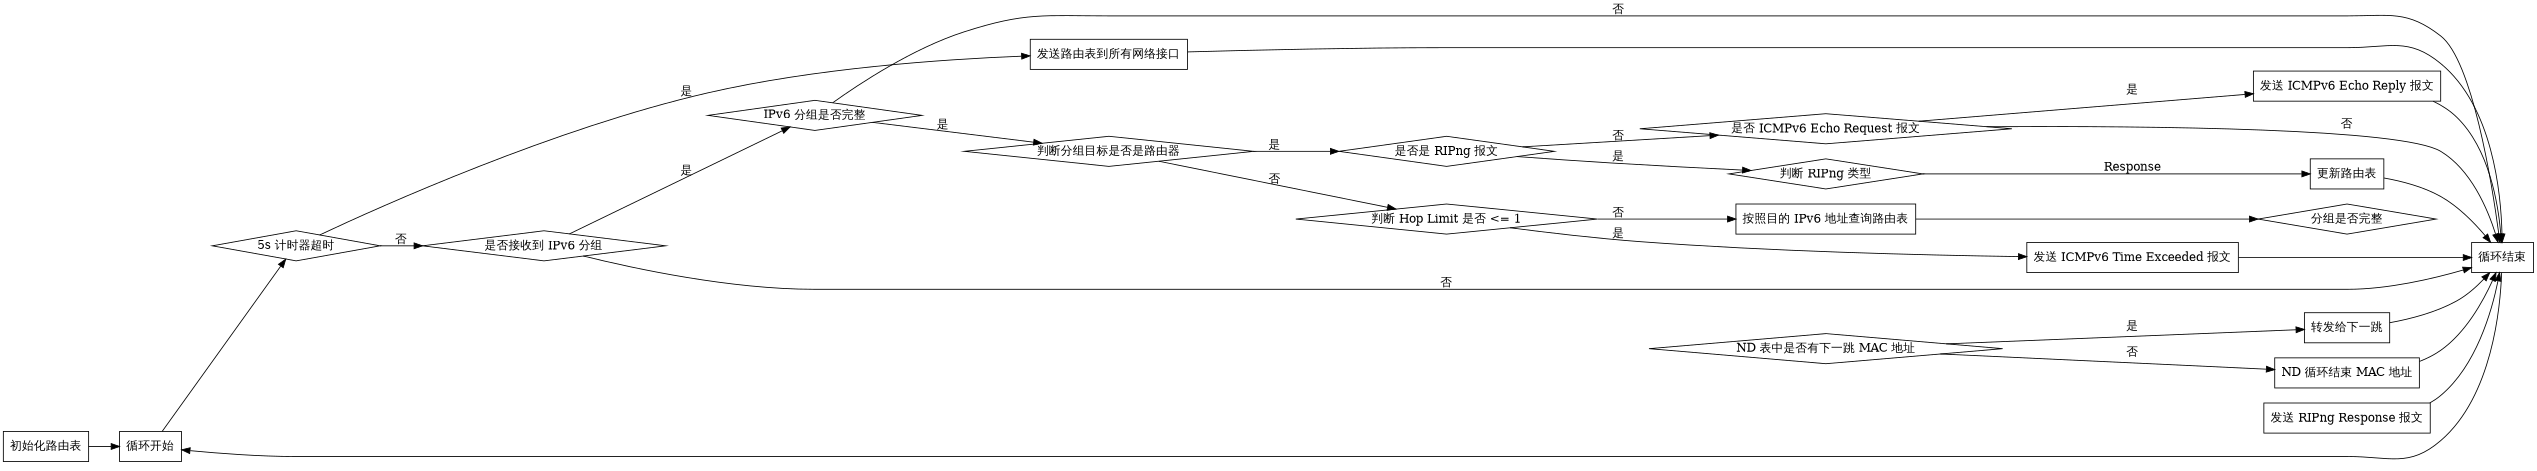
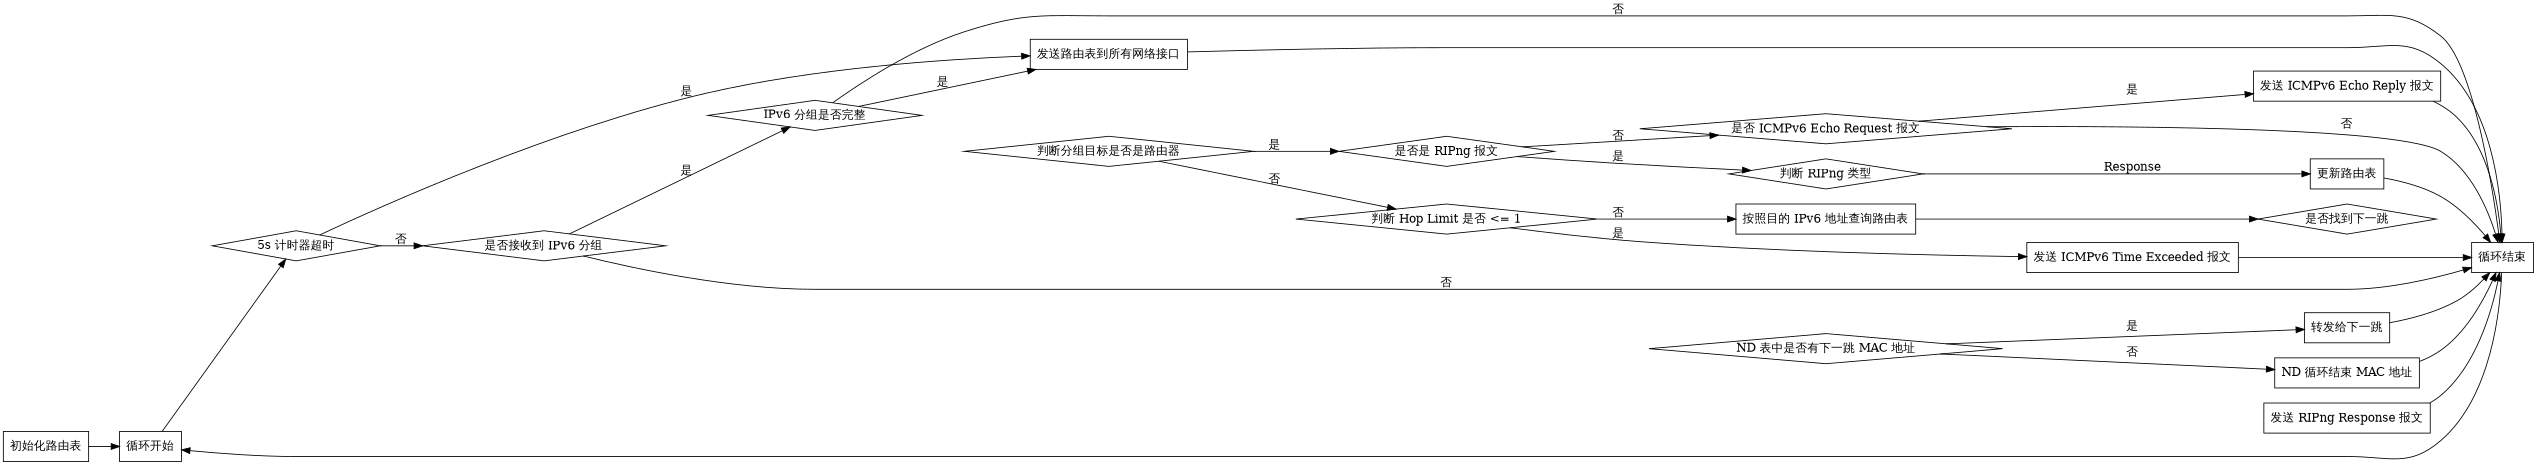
(953, 132) -> (943, 89)
(2347, 219) -> (2347, 219)
